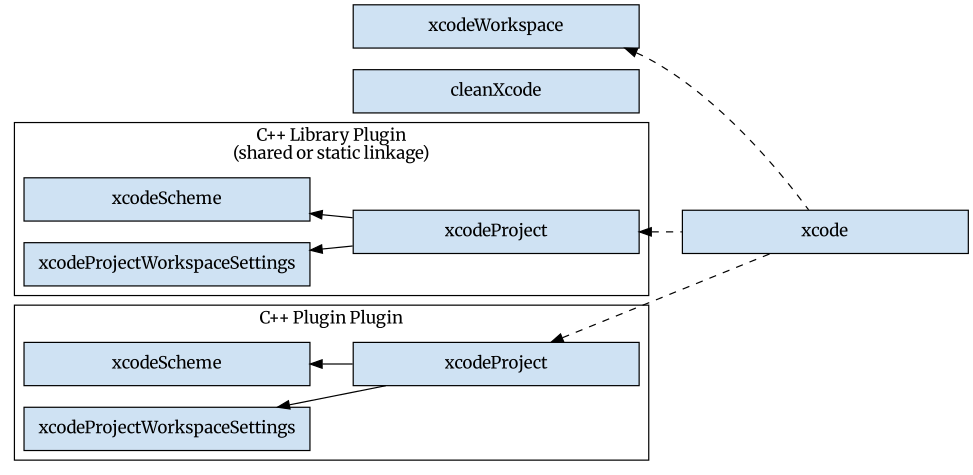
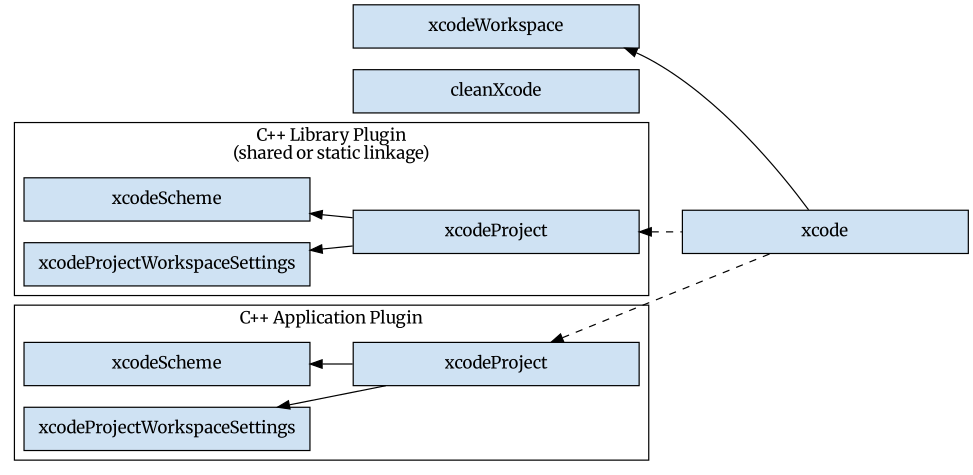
(731, 121) -> (731, 121)
(332, 319) -> (332, 319)
